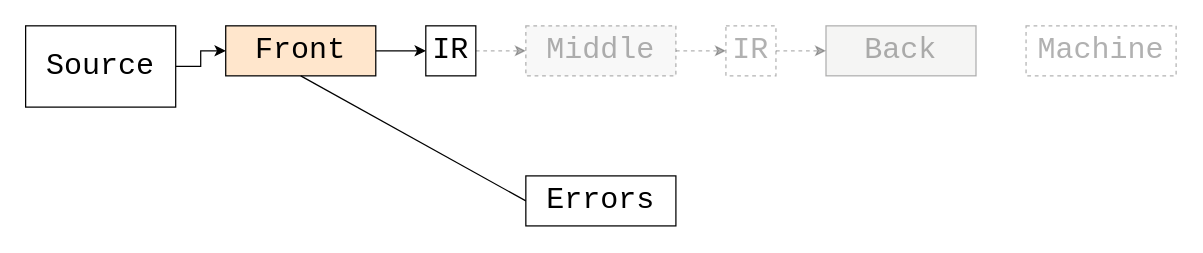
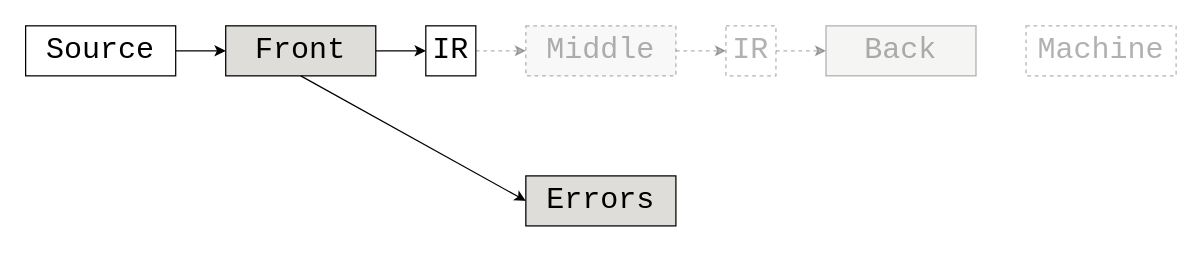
(301, 51) -> (301, 51)
(101, 66) -> (101, 51)
(519, 197) -> (517, 196)
(601, 201) -> (601, 201)
